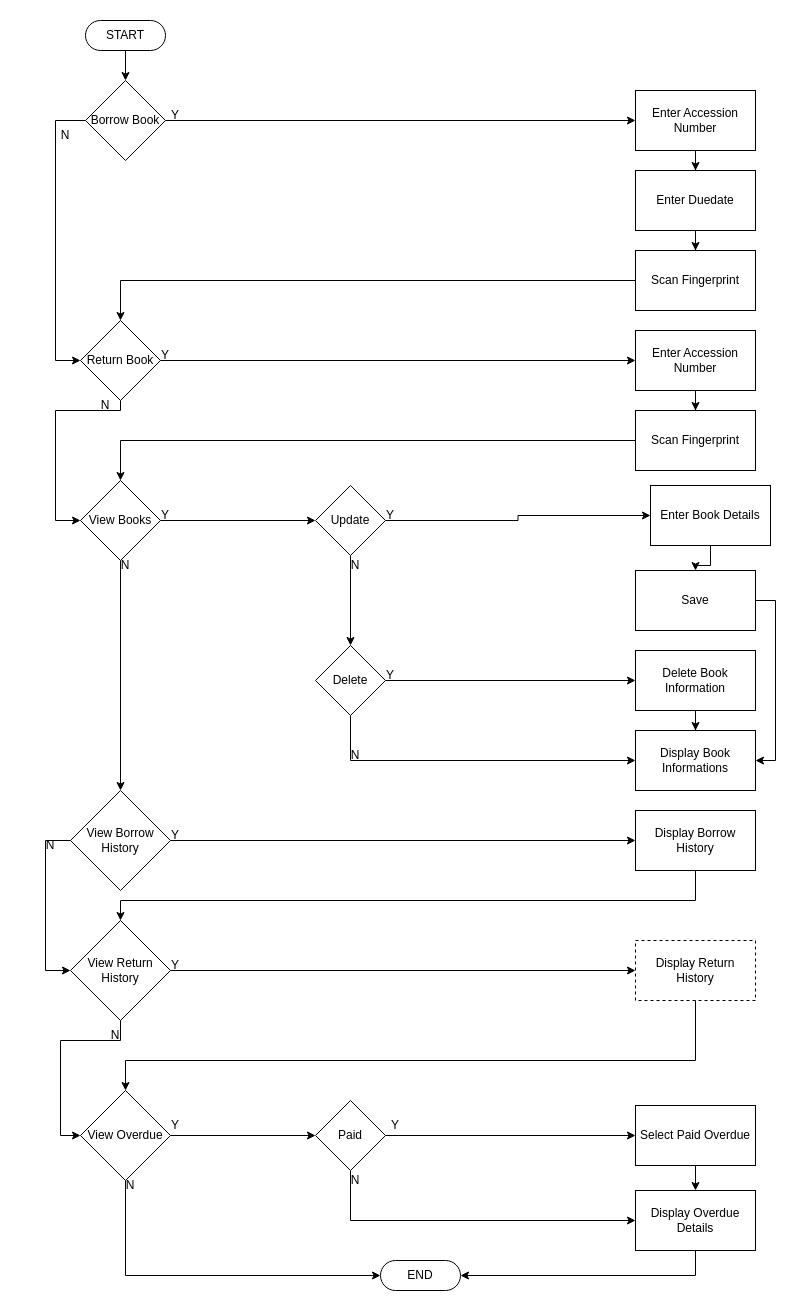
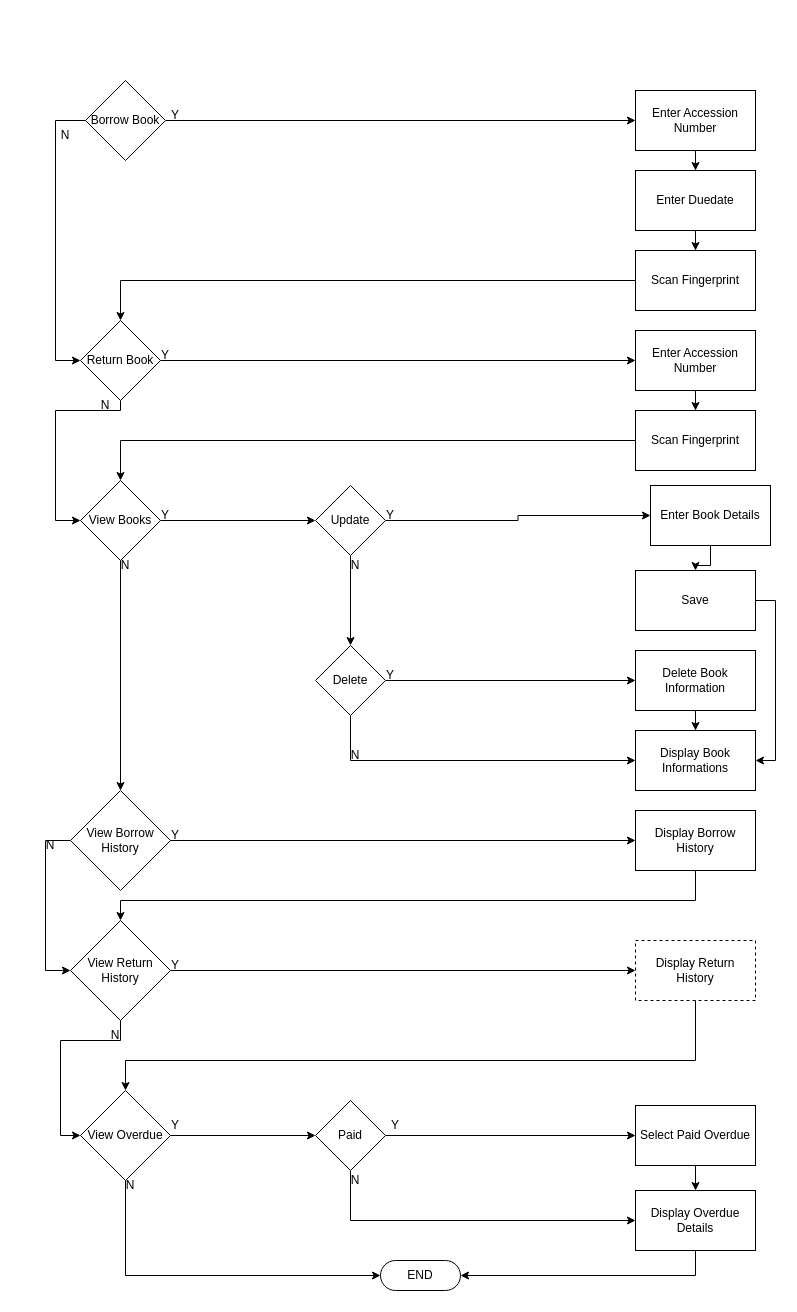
(126, 36) -> none
(126, 70) -> none
